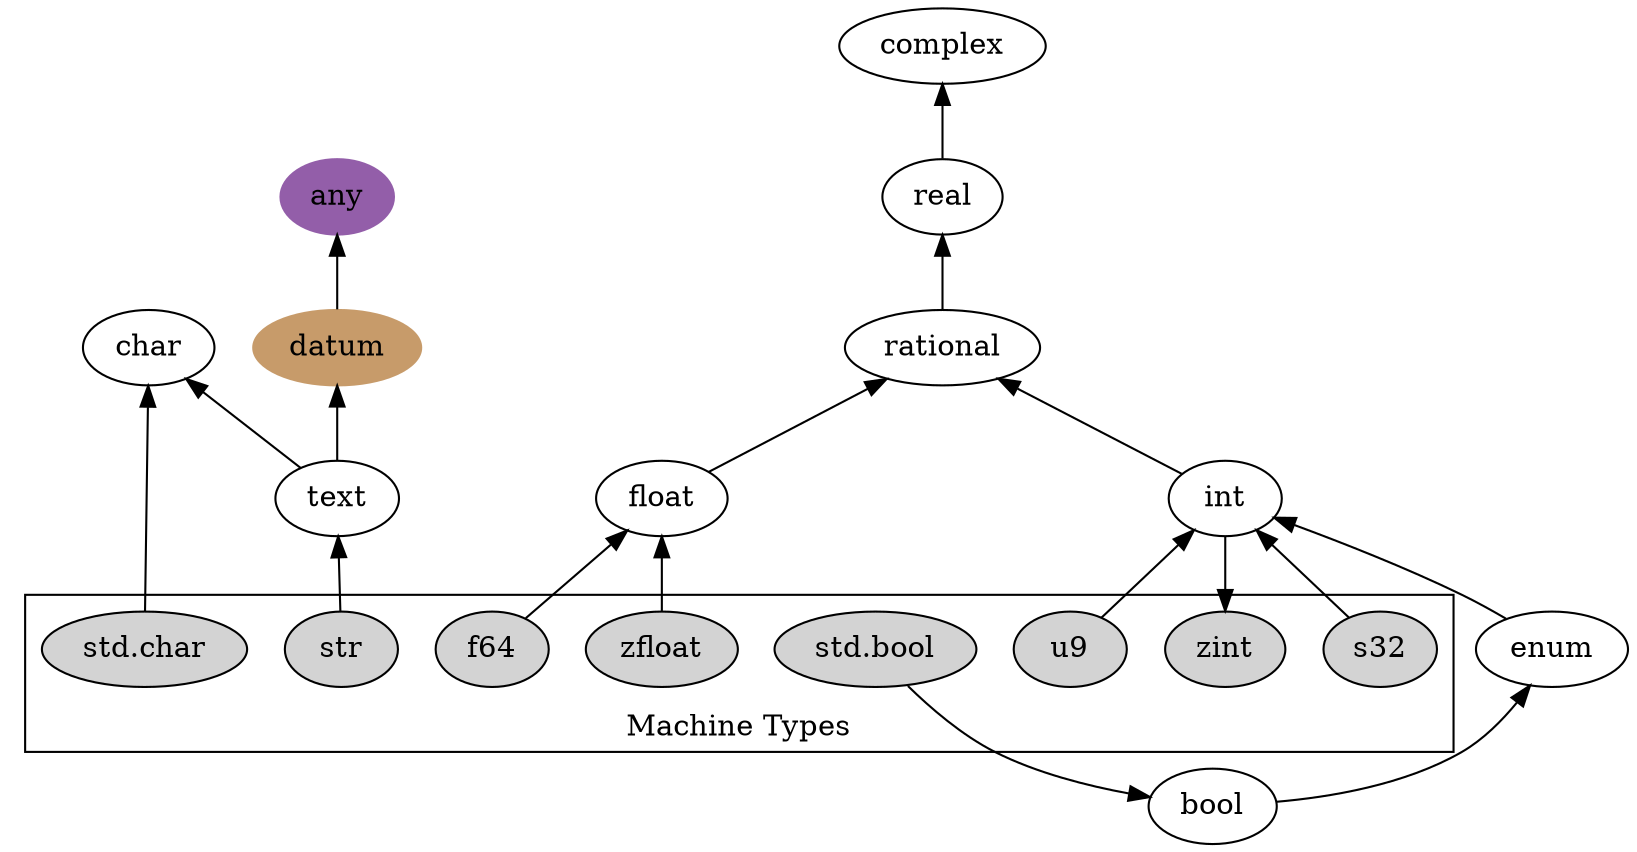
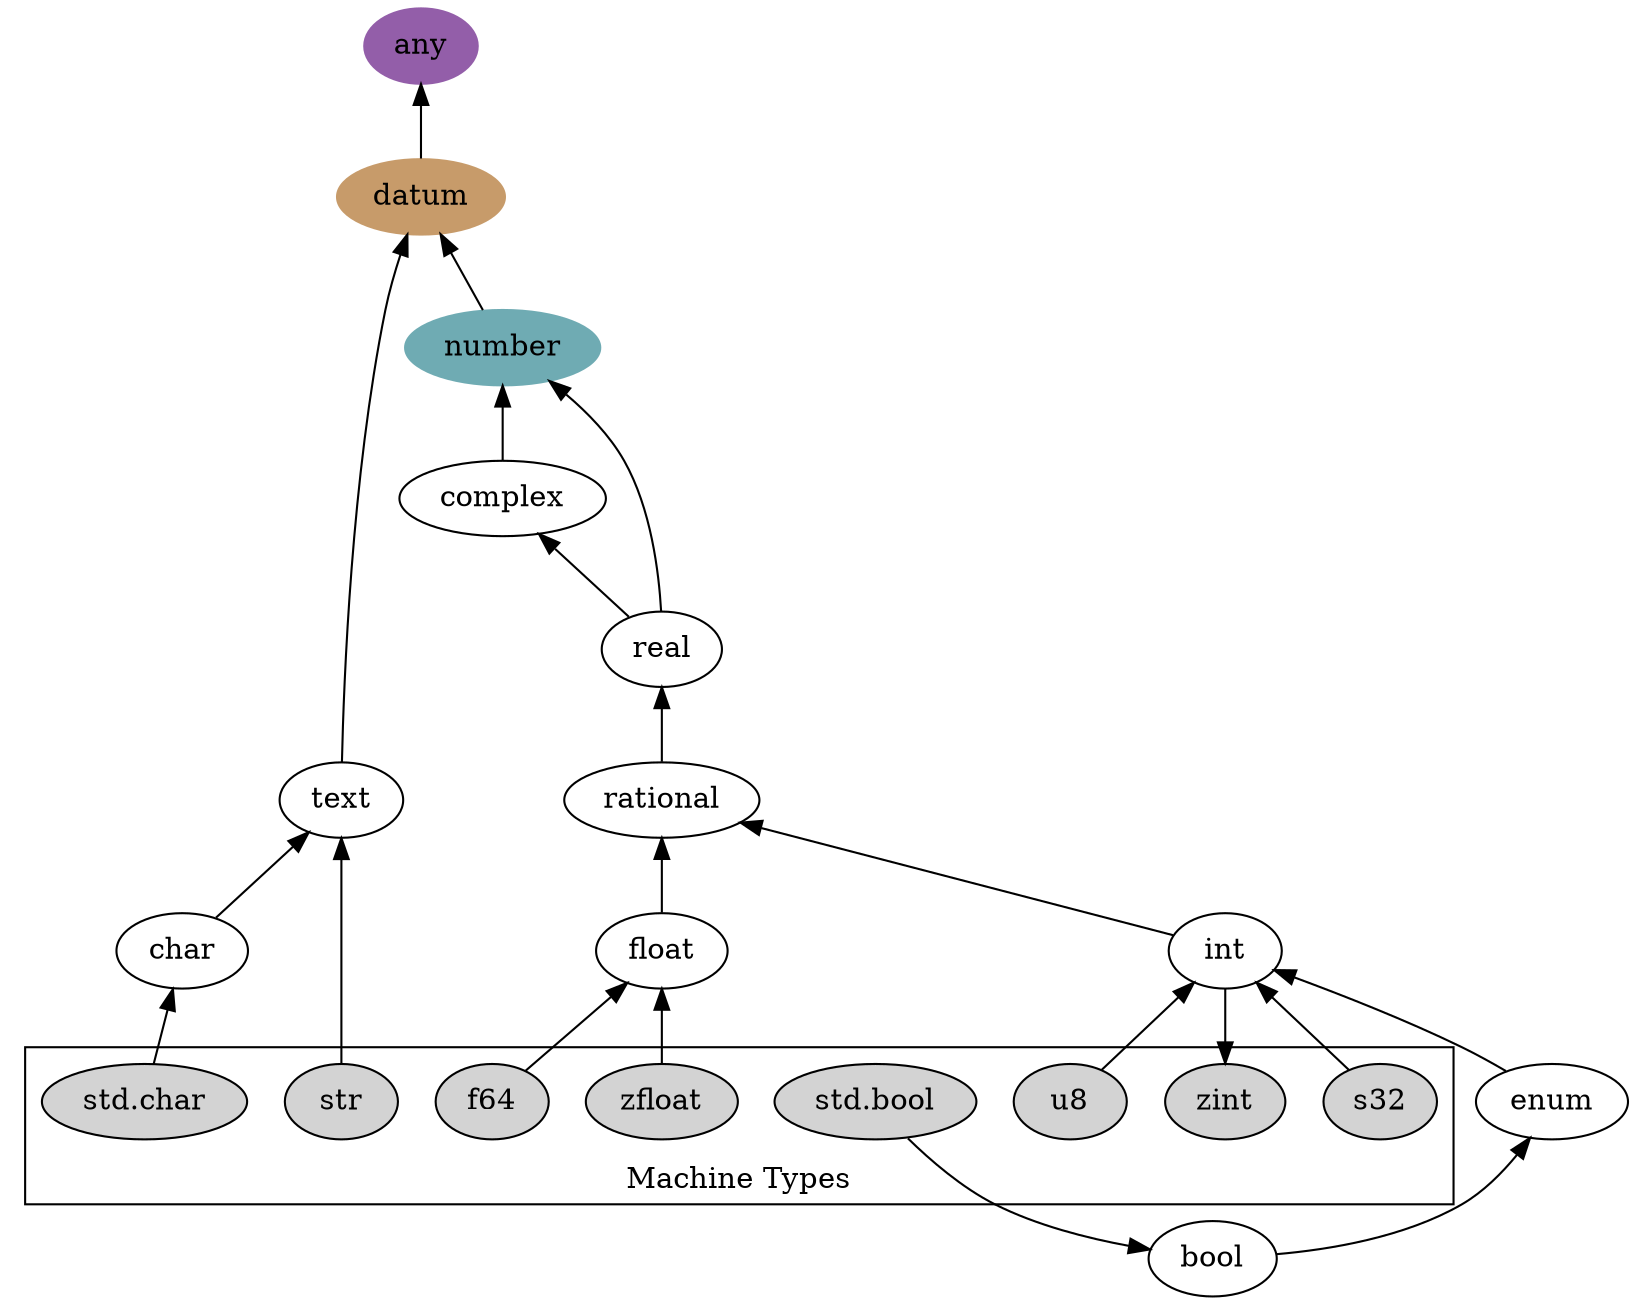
none -> (503, 348)
(252, 430) -> (255, 882)
(1070, 649) -> (1070, 1102)
